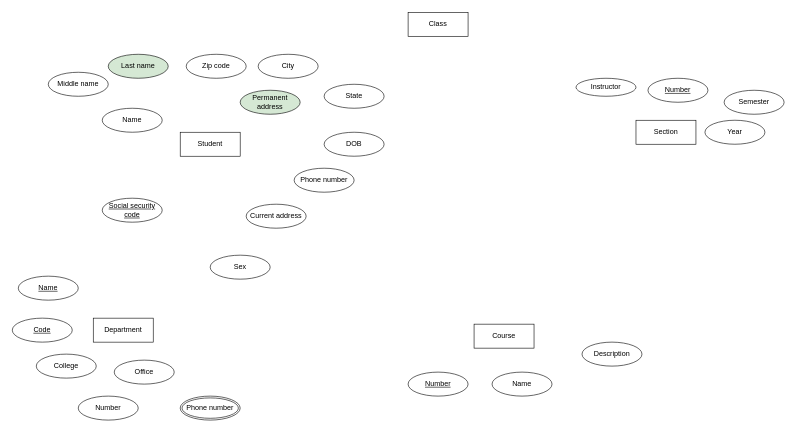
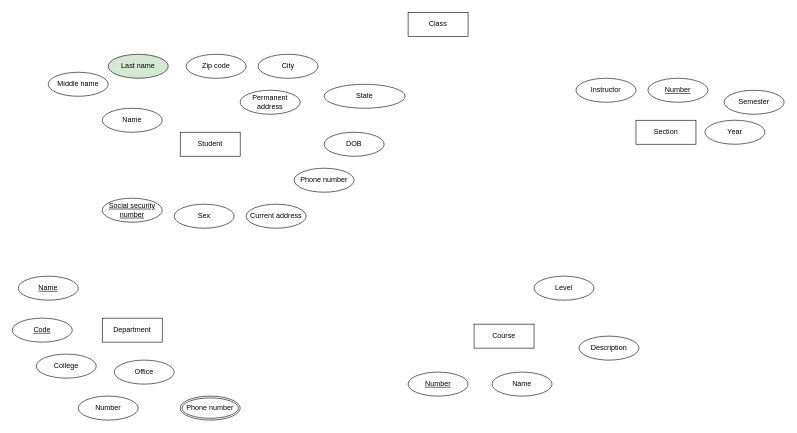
(606, 87) -> (606, 90)
(354, 96) -> (365, 96)
(270, 102) -> (270, 102)
(132, 210) -> (132, 210)
(240, 267) -> (204, 216)
none -> (564, 288)
(123, 330) -> (132, 330)
(612, 354) -> (609, 348)
